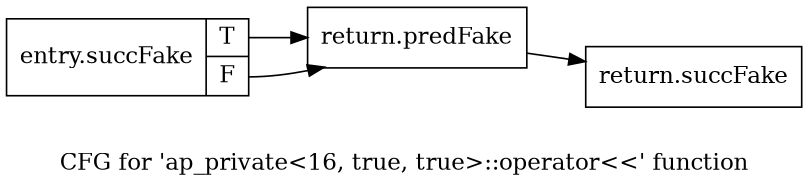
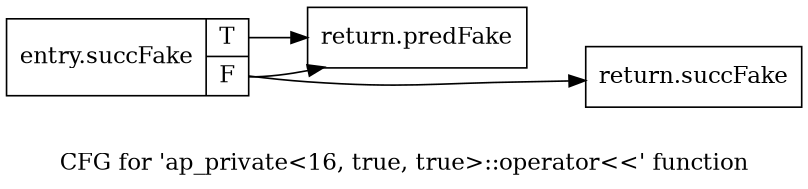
(548, 56) -> (409, 85)
